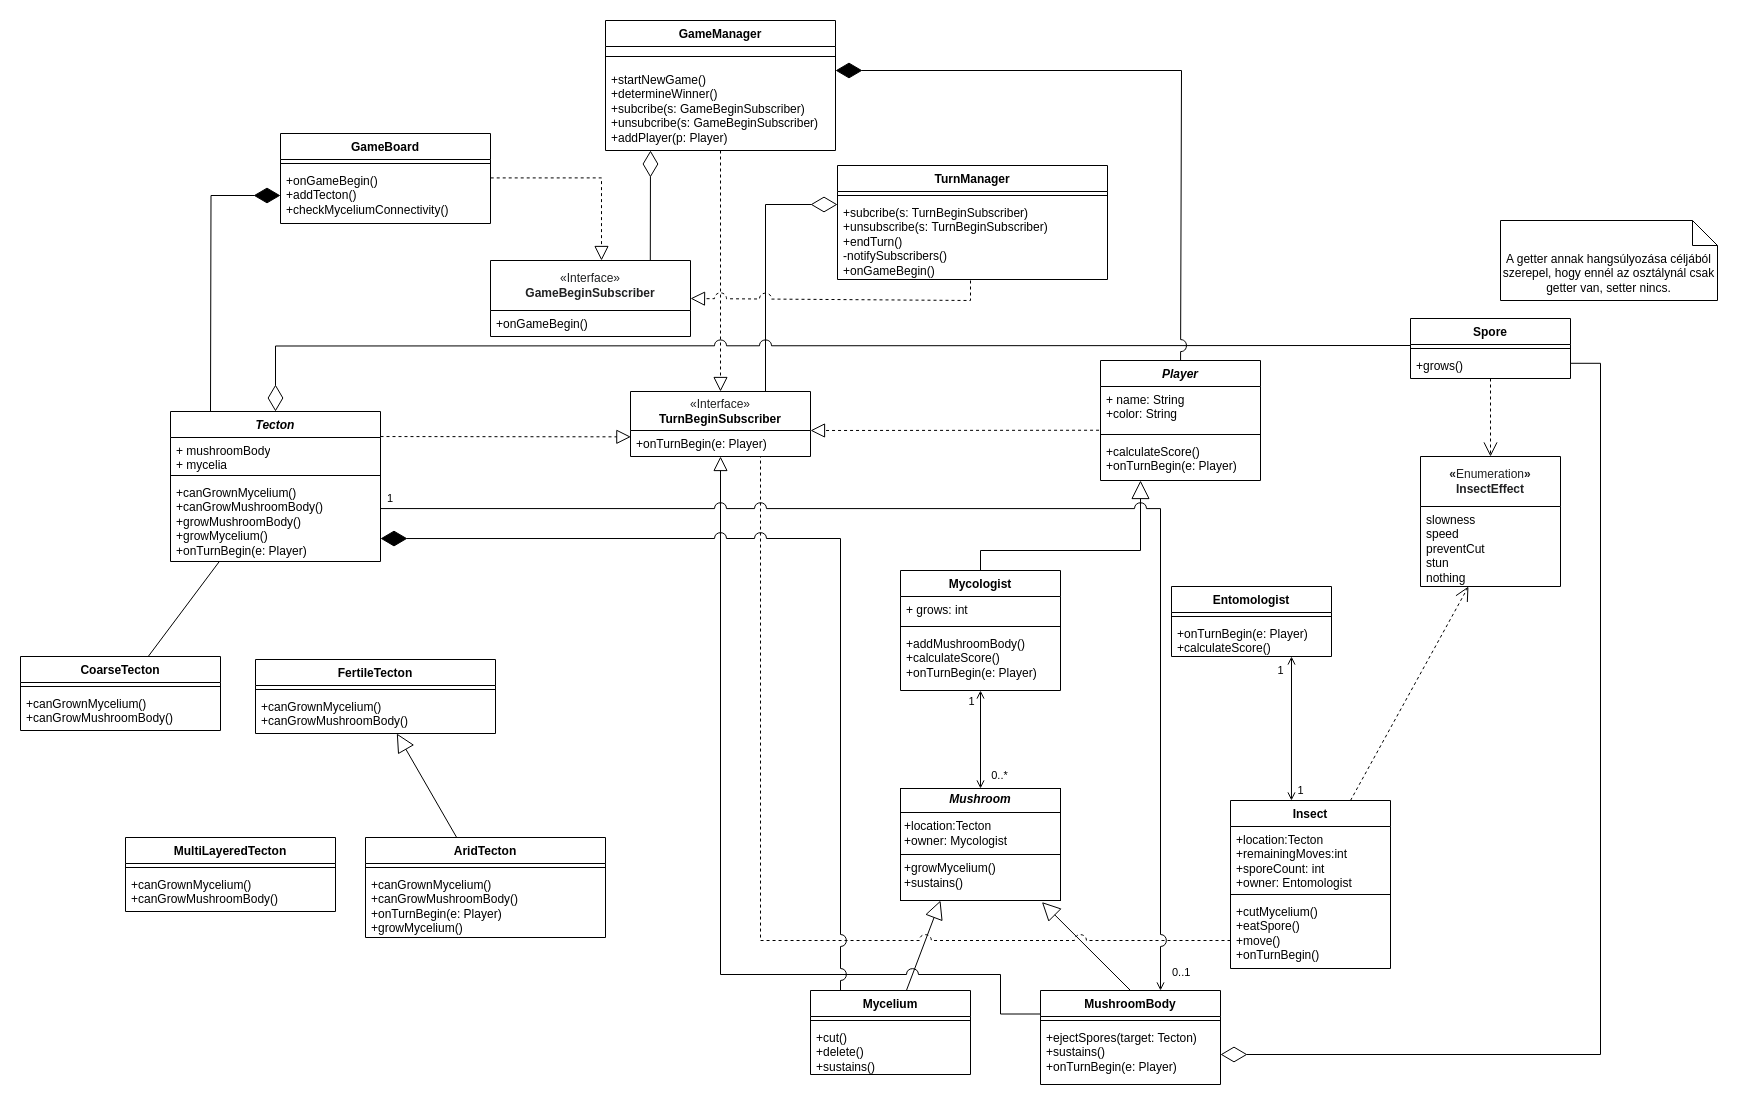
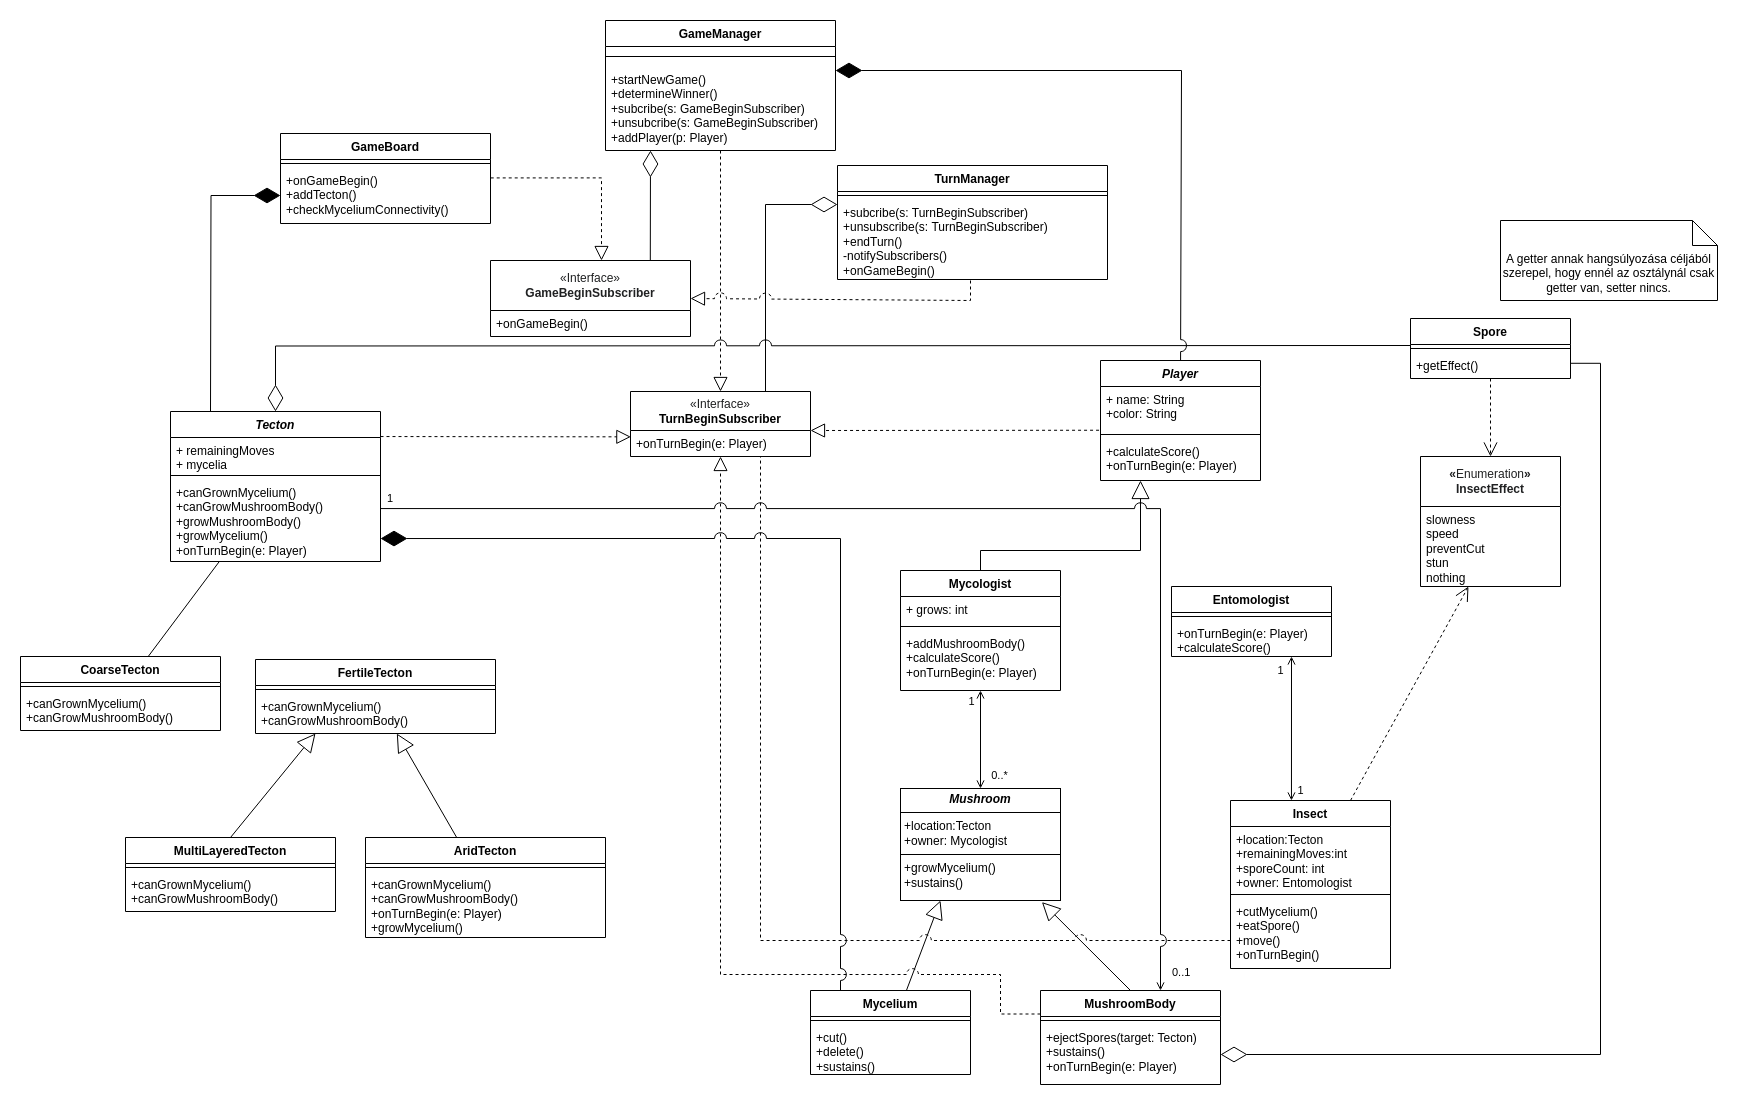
(1443, 367) -> (1457, 367)
(222, 459) -> (226, 459)
none -> (267, 793)
(721, 901) -> (721, 901)
